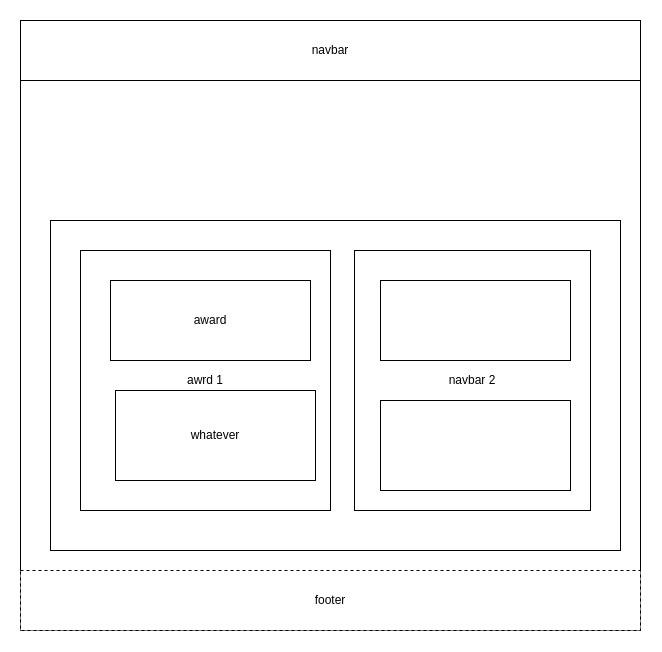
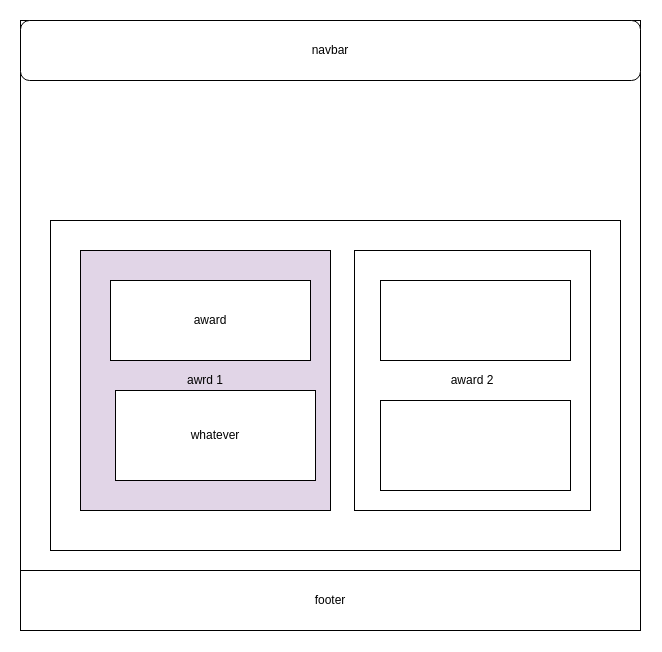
(331, 51) -> (331, 51)
(206, 381) -> (206, 381)
(473, 381) -> (473, 381)
(331, 601) -> (331, 601)
